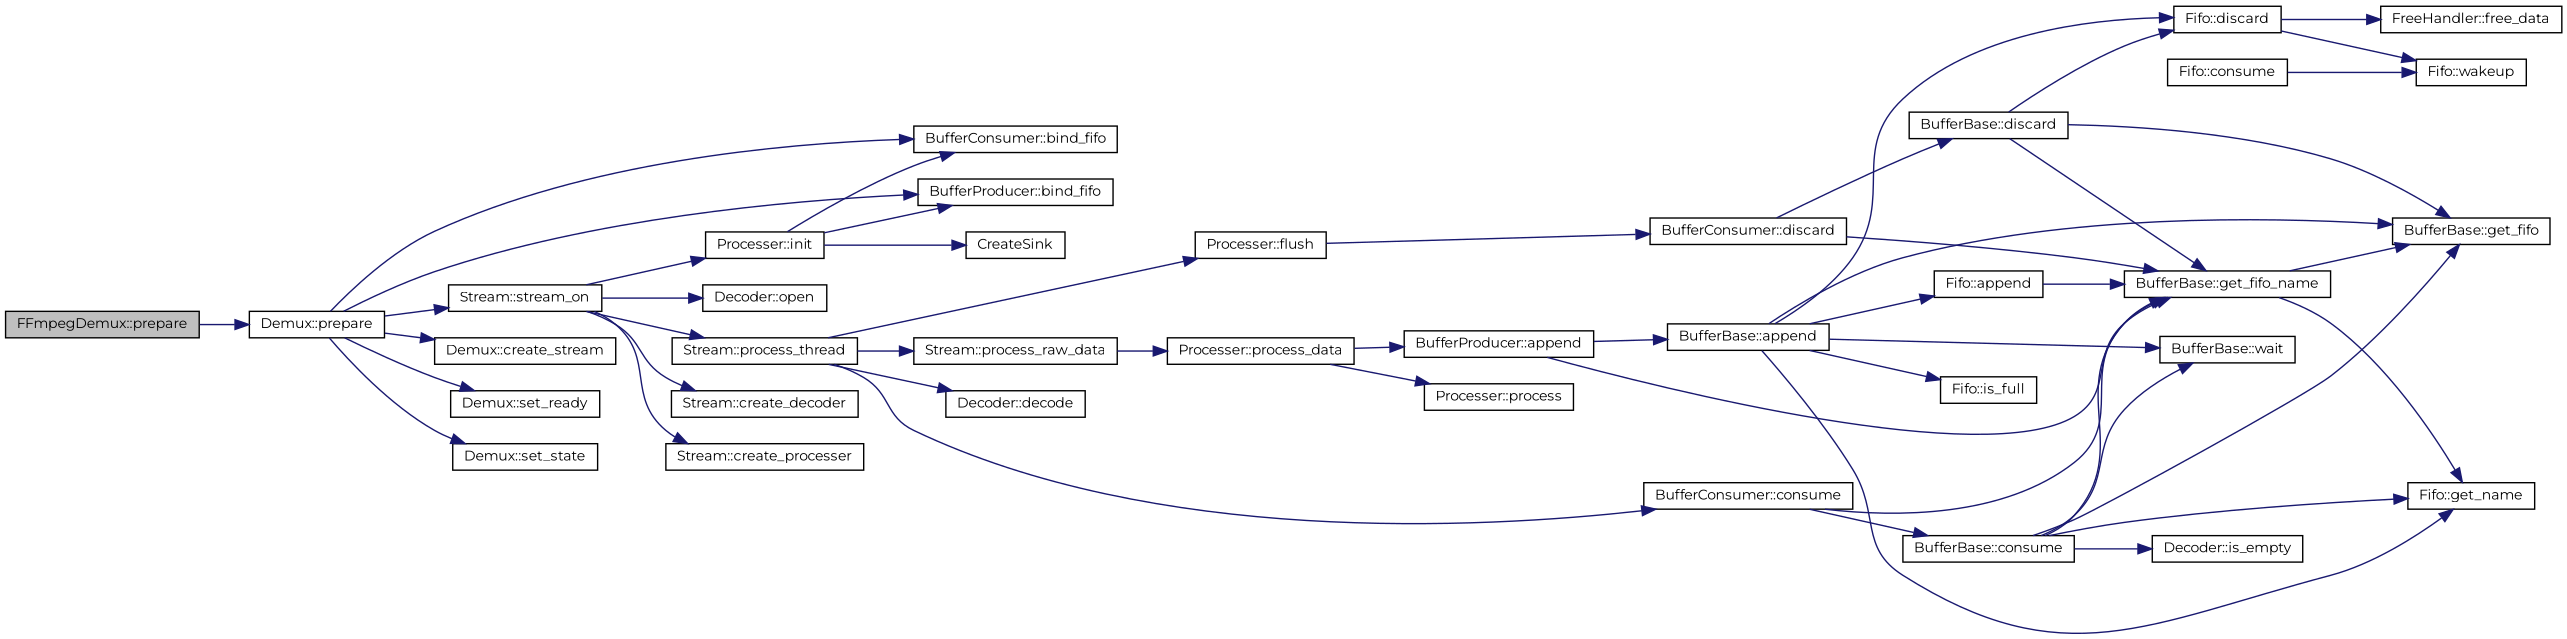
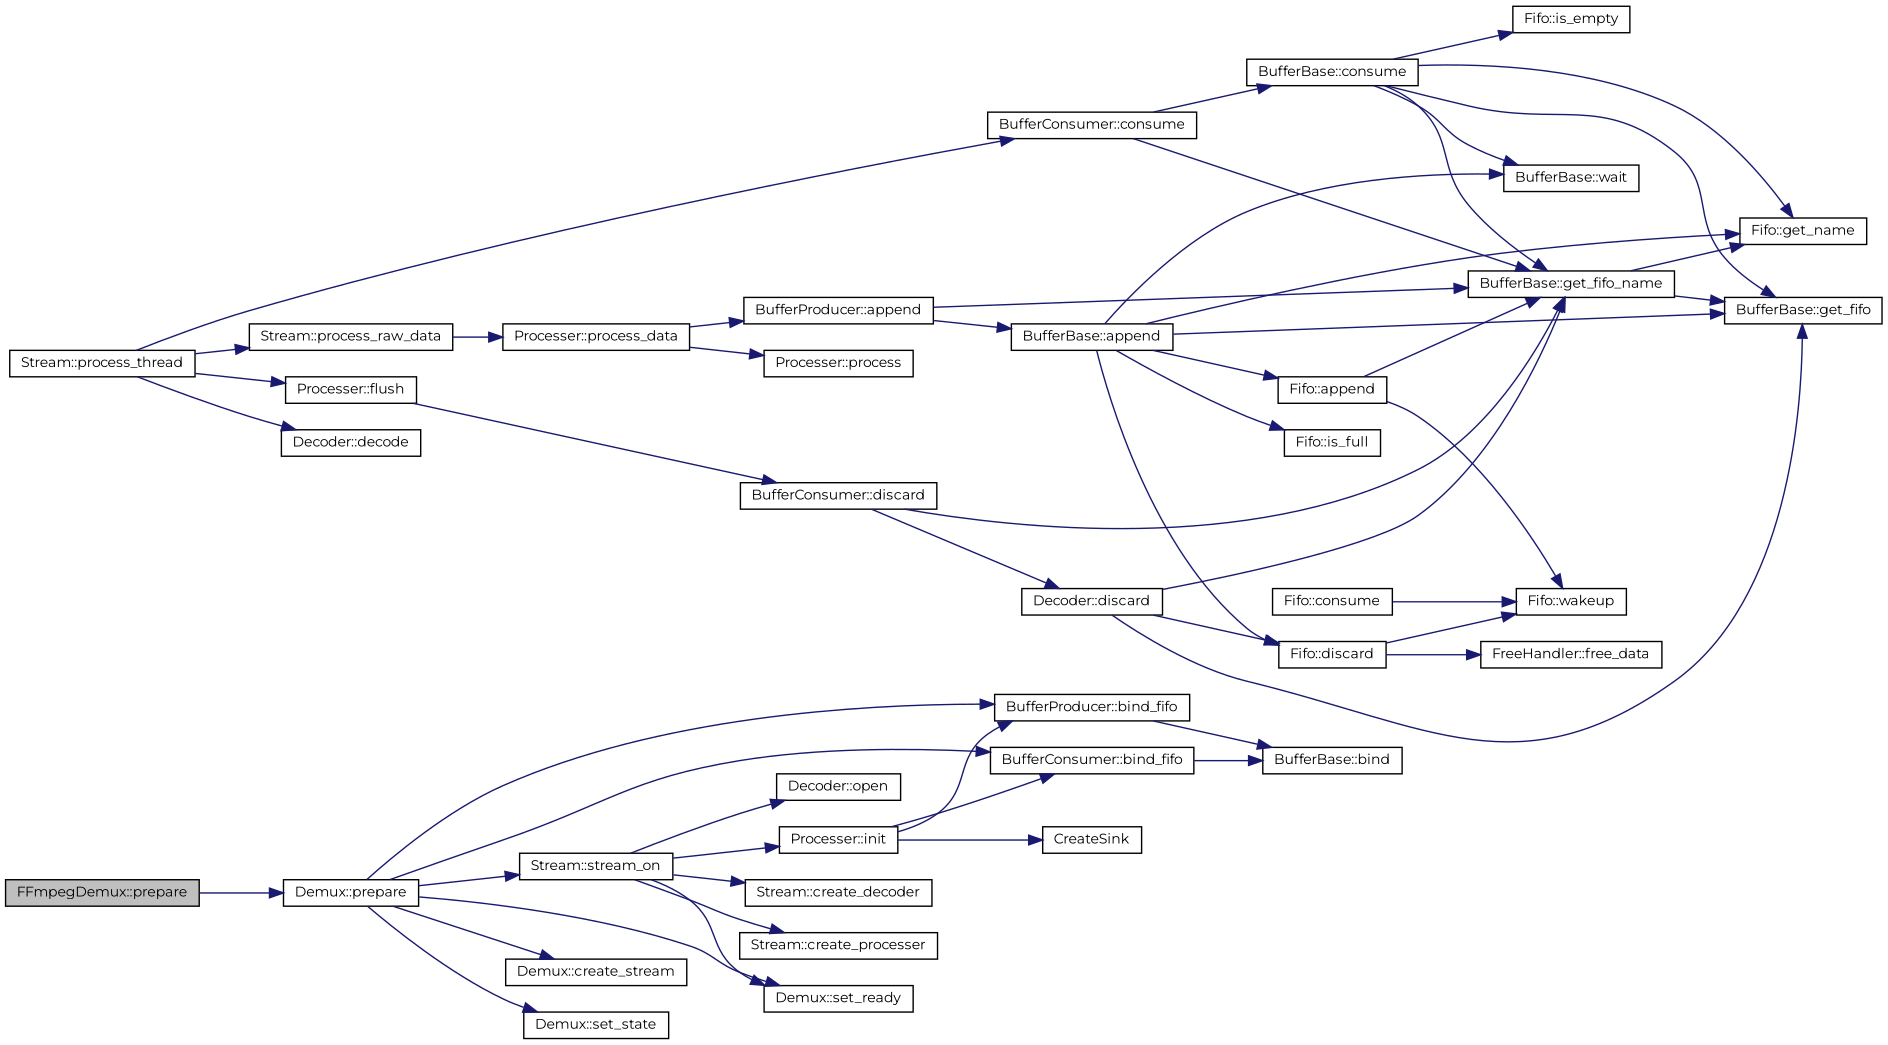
(1989, 125) -> (1092, 602)
(638, 323) -> (708, 923)
none -> (1484, 476)
(2227, 549) -> (1571, 20)
none -> (1332, 761)
